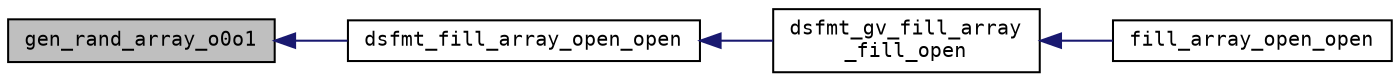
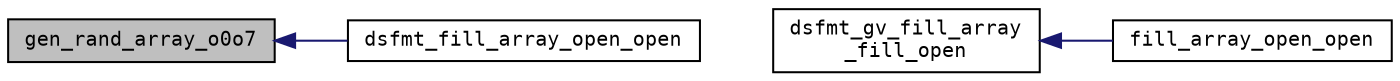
(141, 41) -> (141, 41)
(747, 41) -> none
